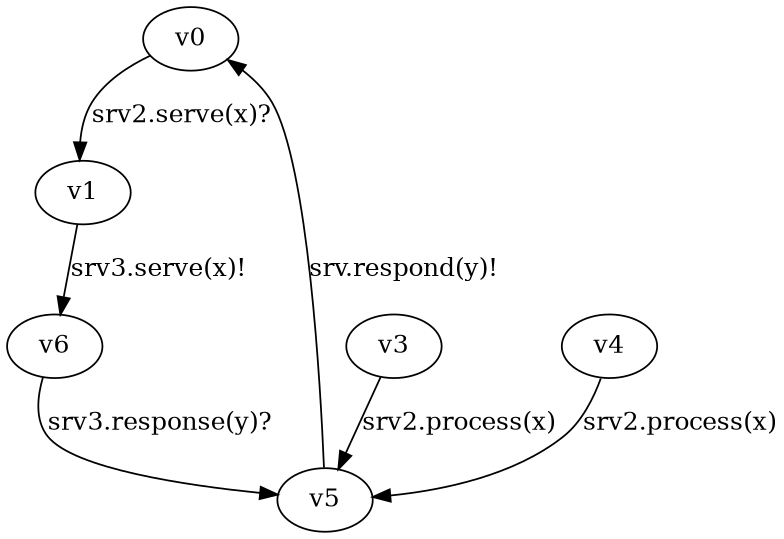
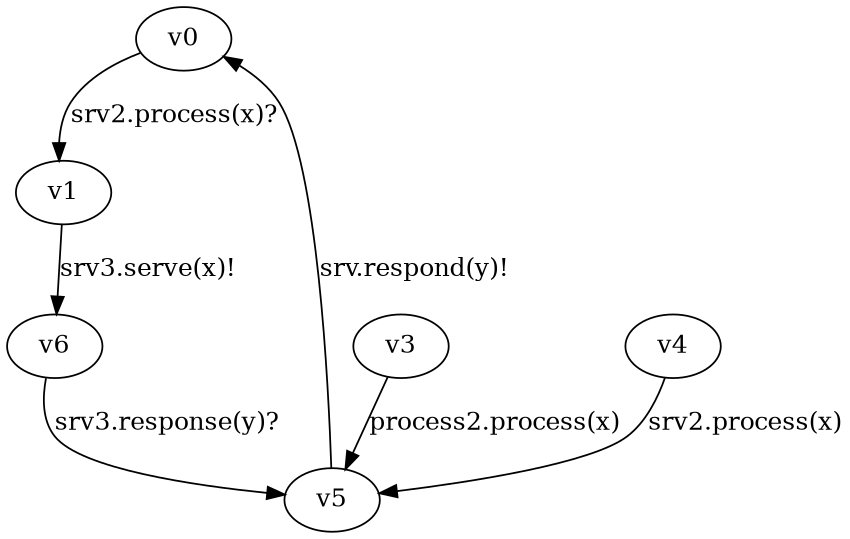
(182, 116) -> (175, 116)
(459, 423) -> (495, 423)
